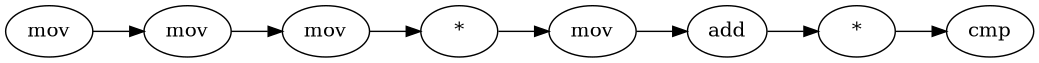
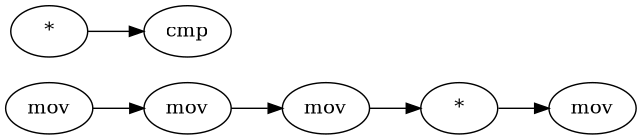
(727, 31) -> none
